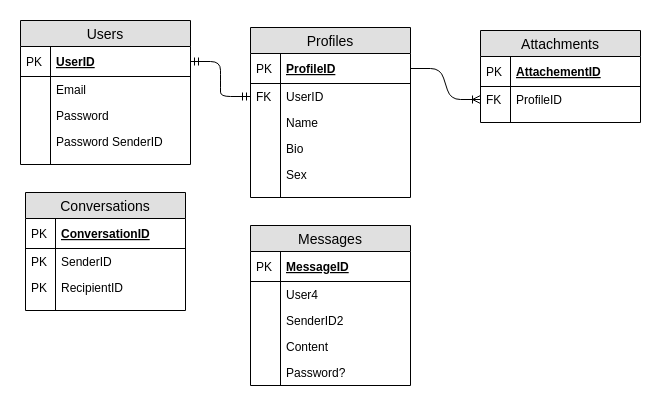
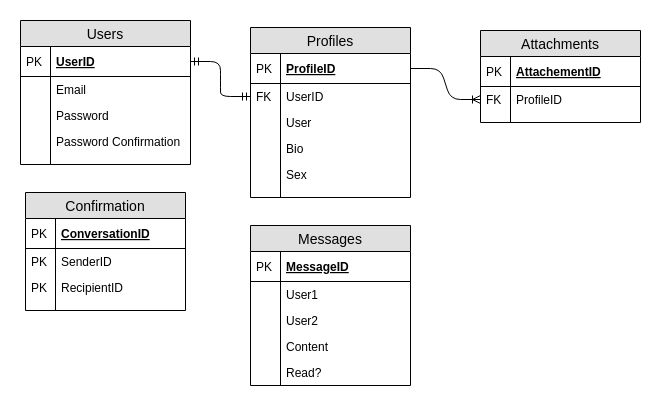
(299, 123) -> (299, 123)
(112, 142) -> (122, 142)
(105, 206) -> (105, 206)
(303, 295) -> (303, 295)
(316, 321) -> (303, 321)
(316, 373) -> (303, 373)
